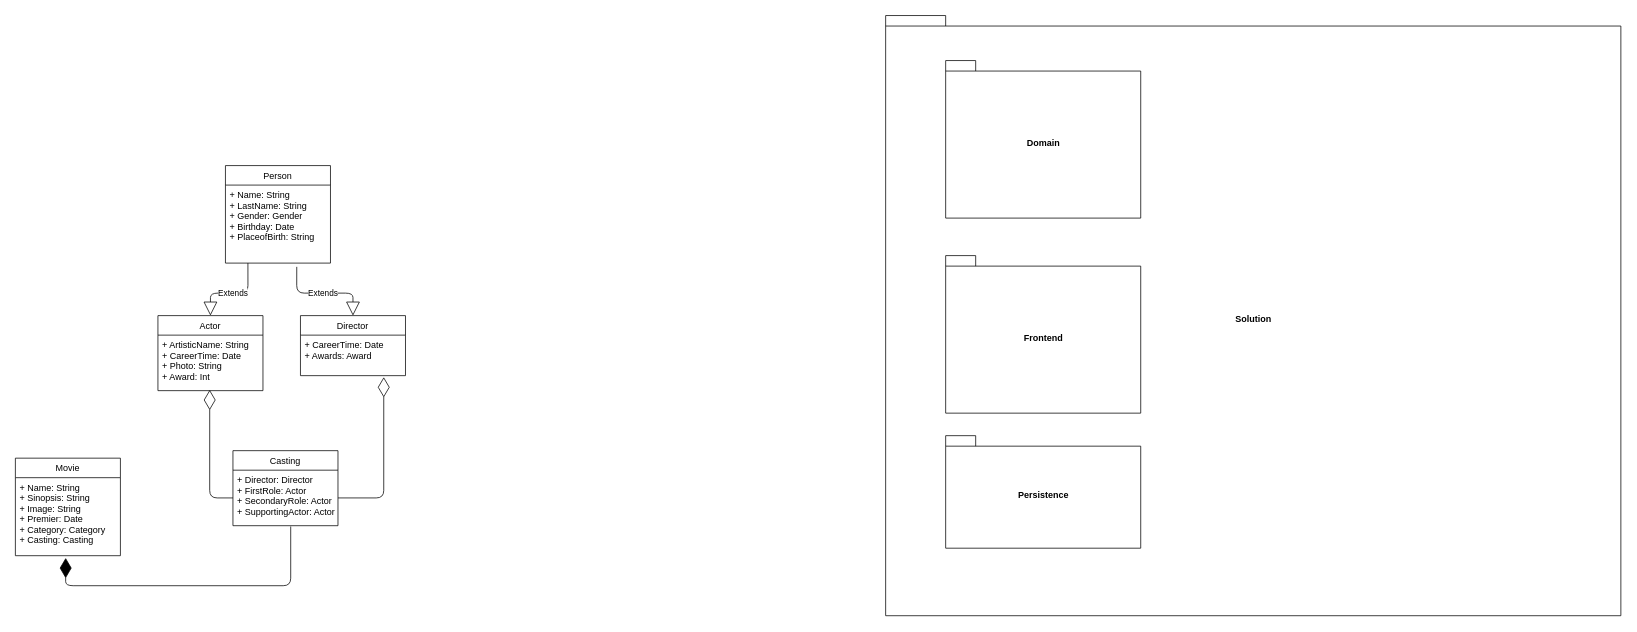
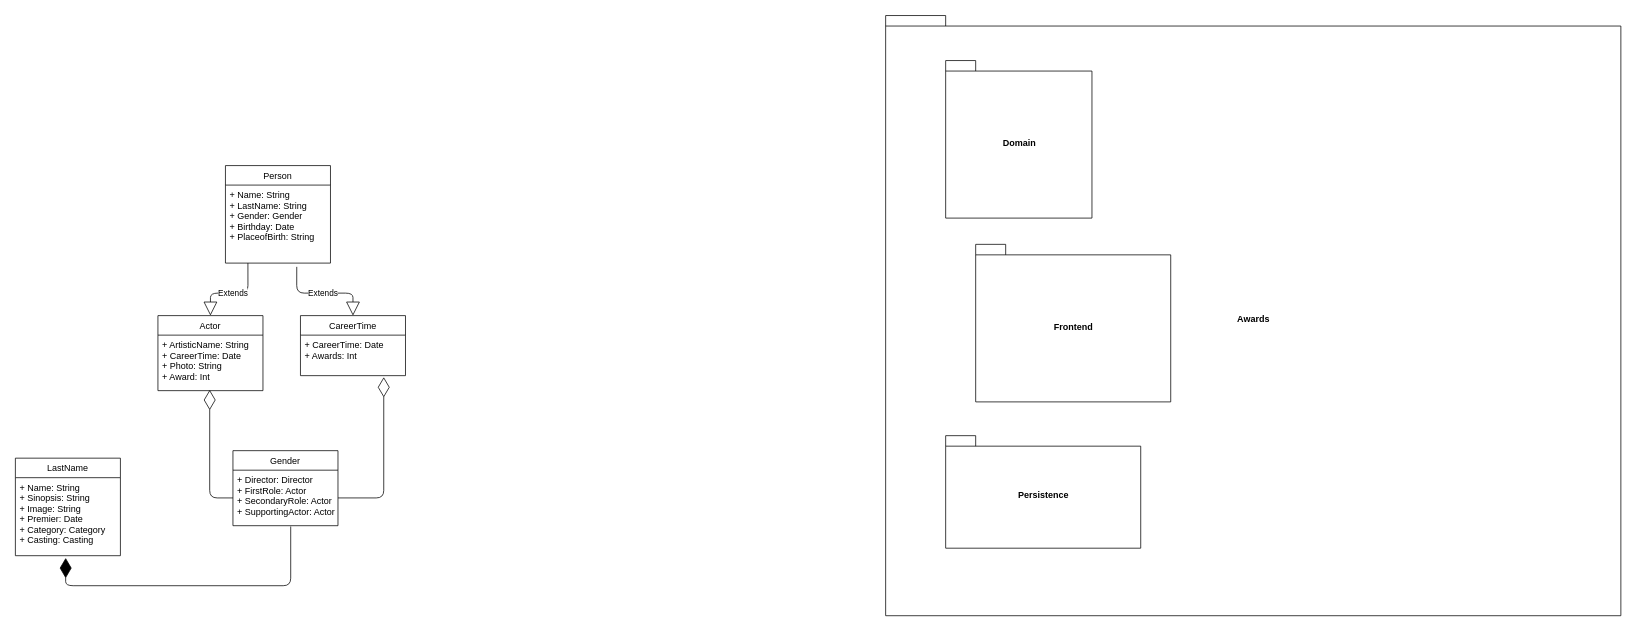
(1043, 139) -> (1019, 139)
(1253, 319) -> (1253, 319)
(353, 326) -> (353, 326)
(1043, 334) -> (1073, 323)
(345, 345) -> (345, 345)
(285, 461) -> (285, 461)
(68, 468) -> (68, 468)
